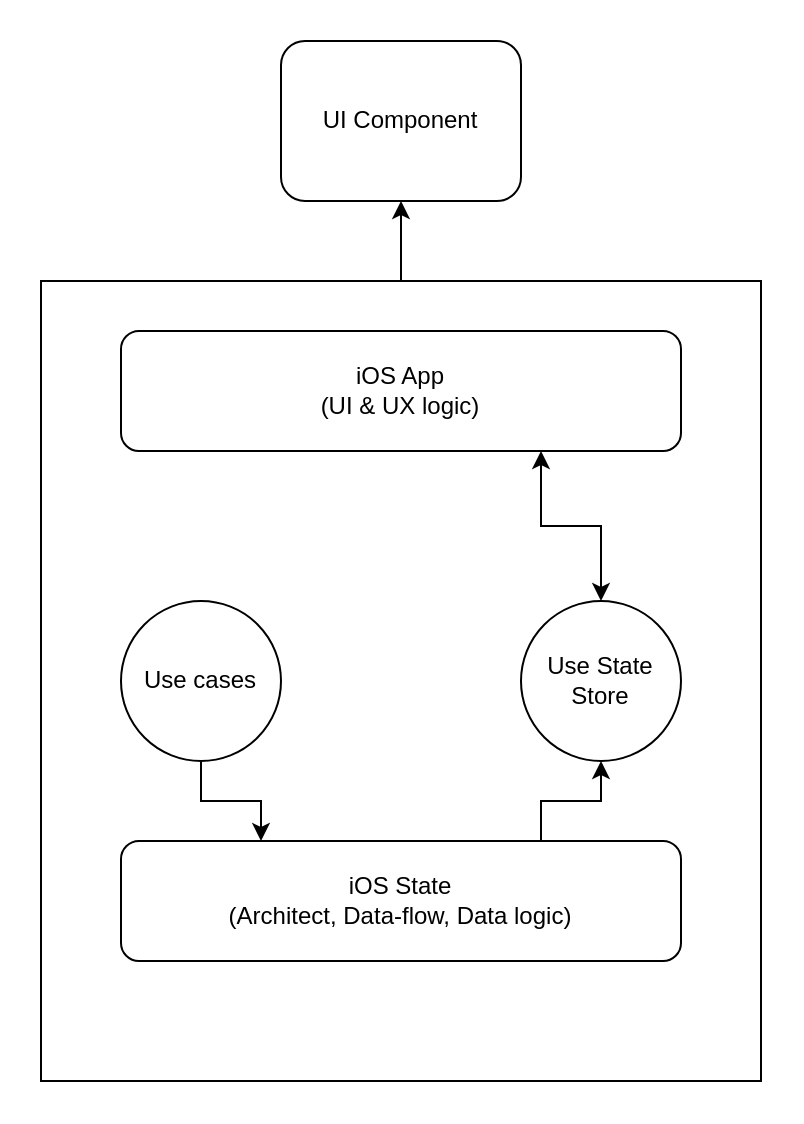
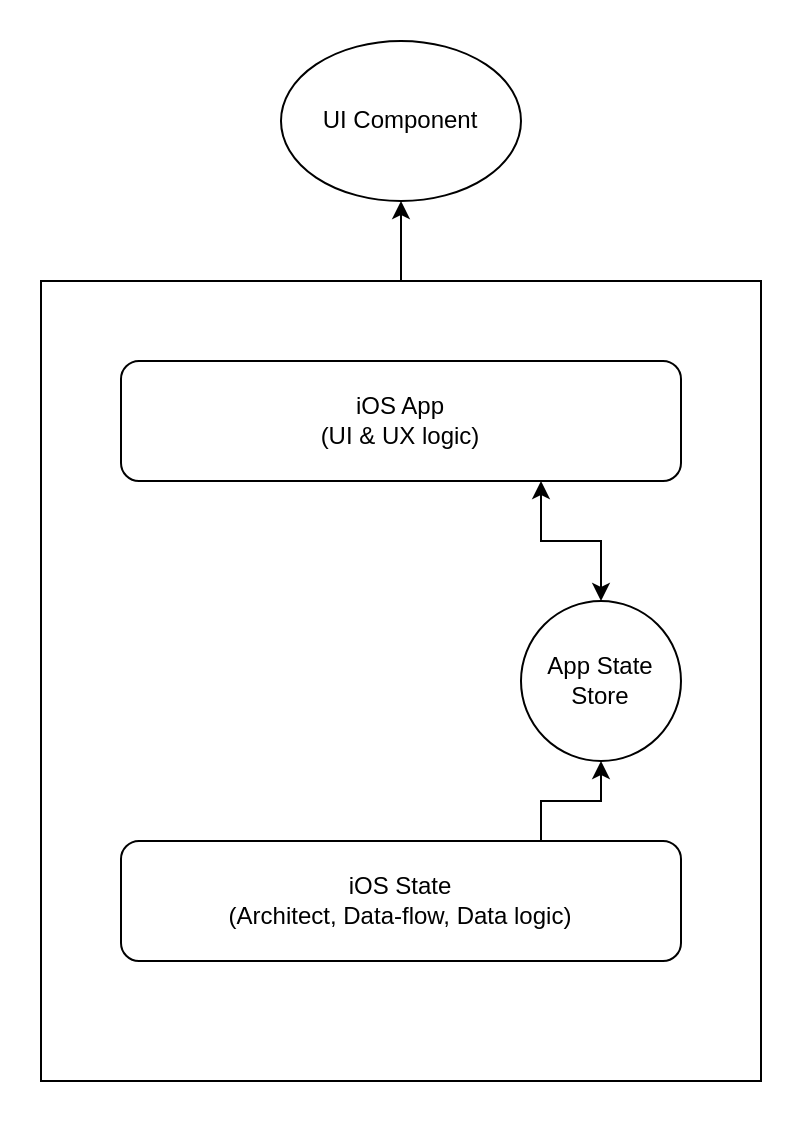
(401, 121) -> (401, 121)
(401, 391) -> (401, 421)
(201, 681) -> none
(601, 681) -> (601, 681)
(224, 801) -> none
